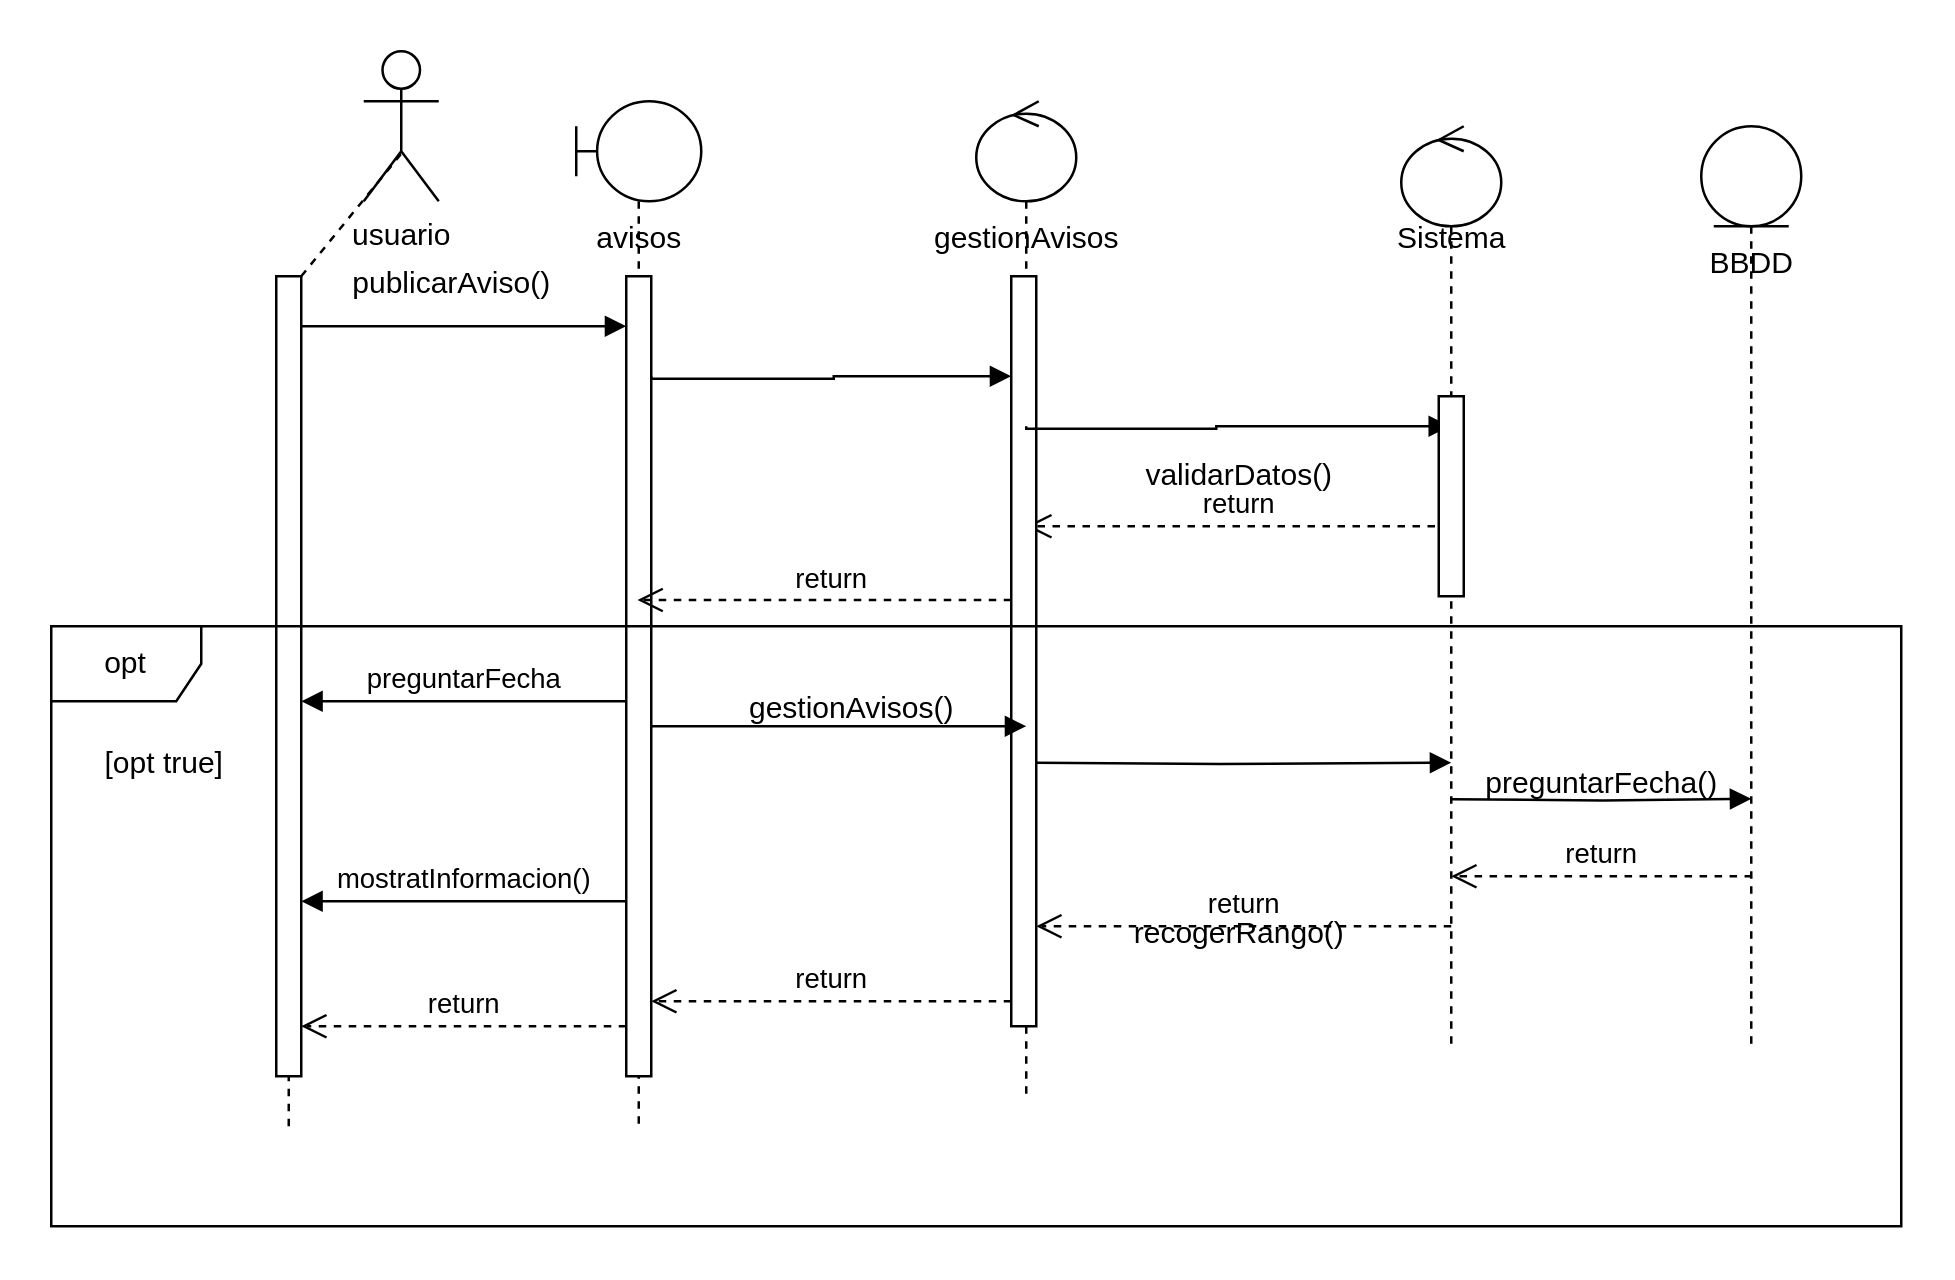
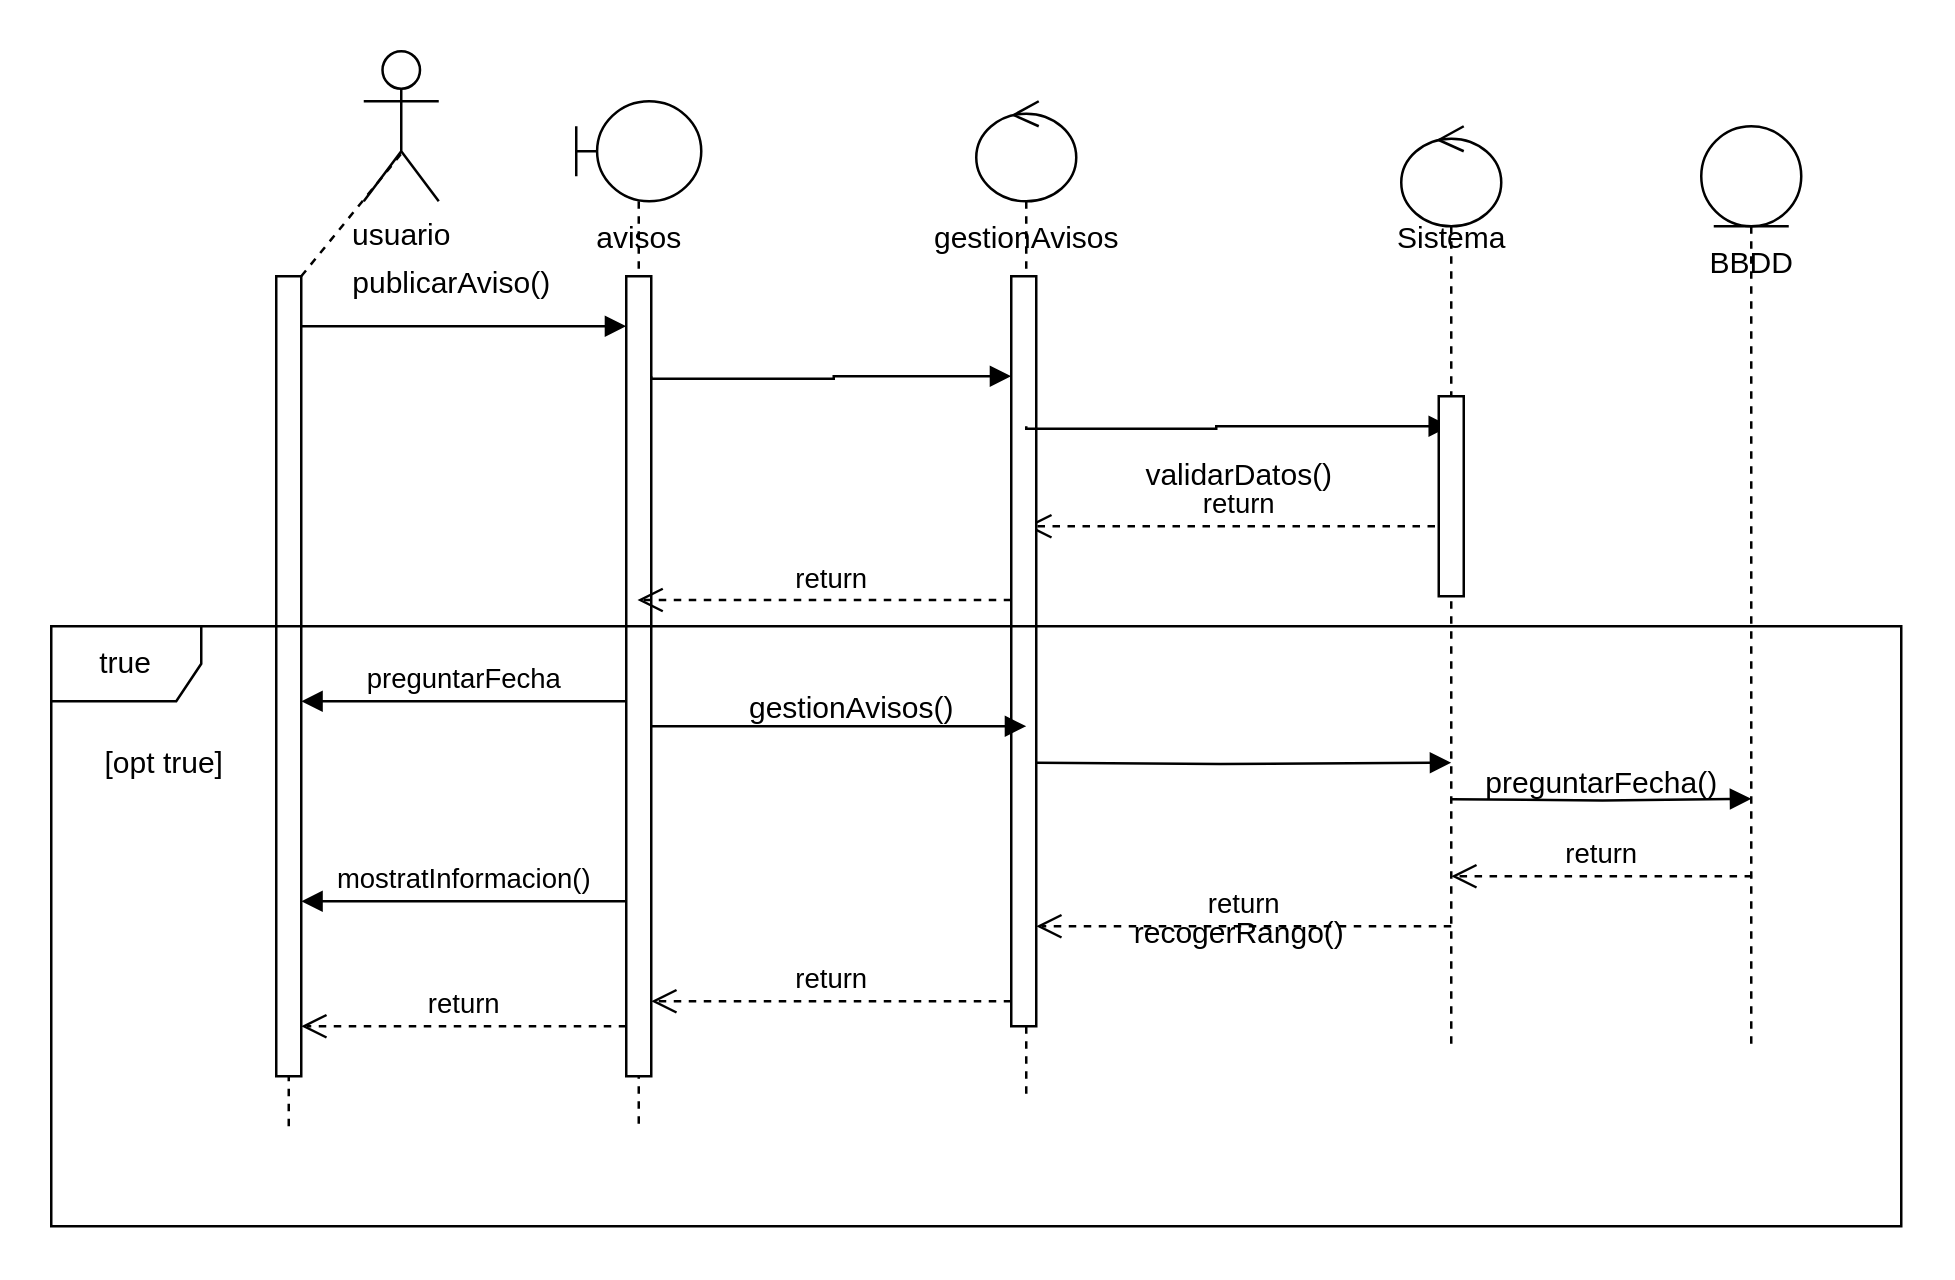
(126, 664) -> (126, 664)
